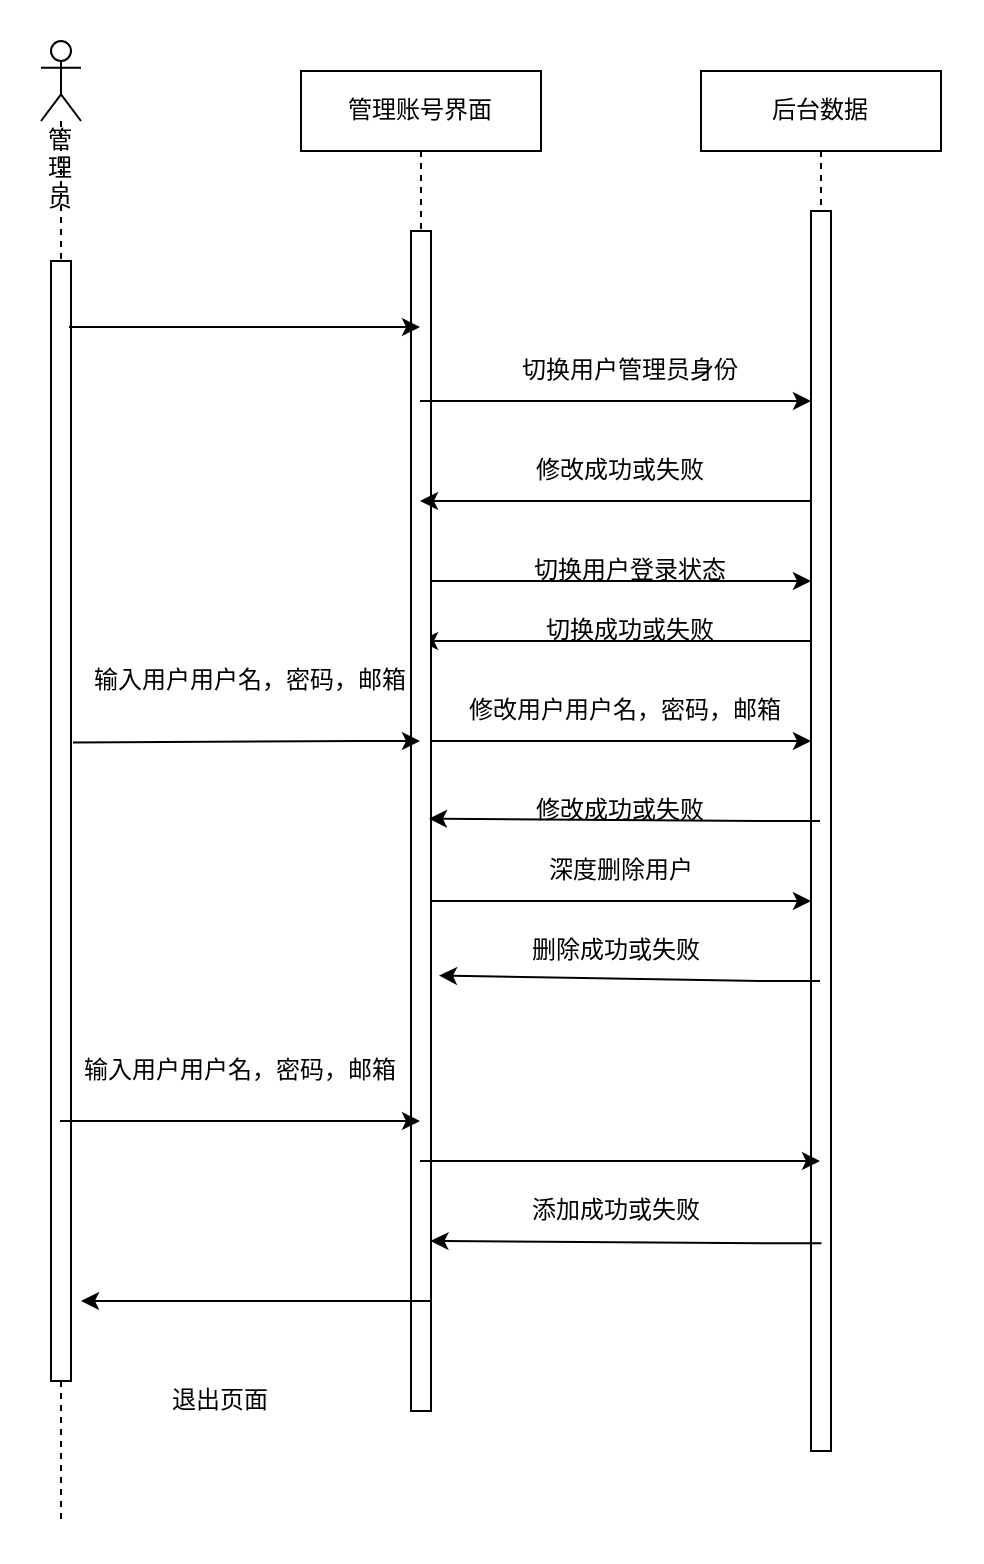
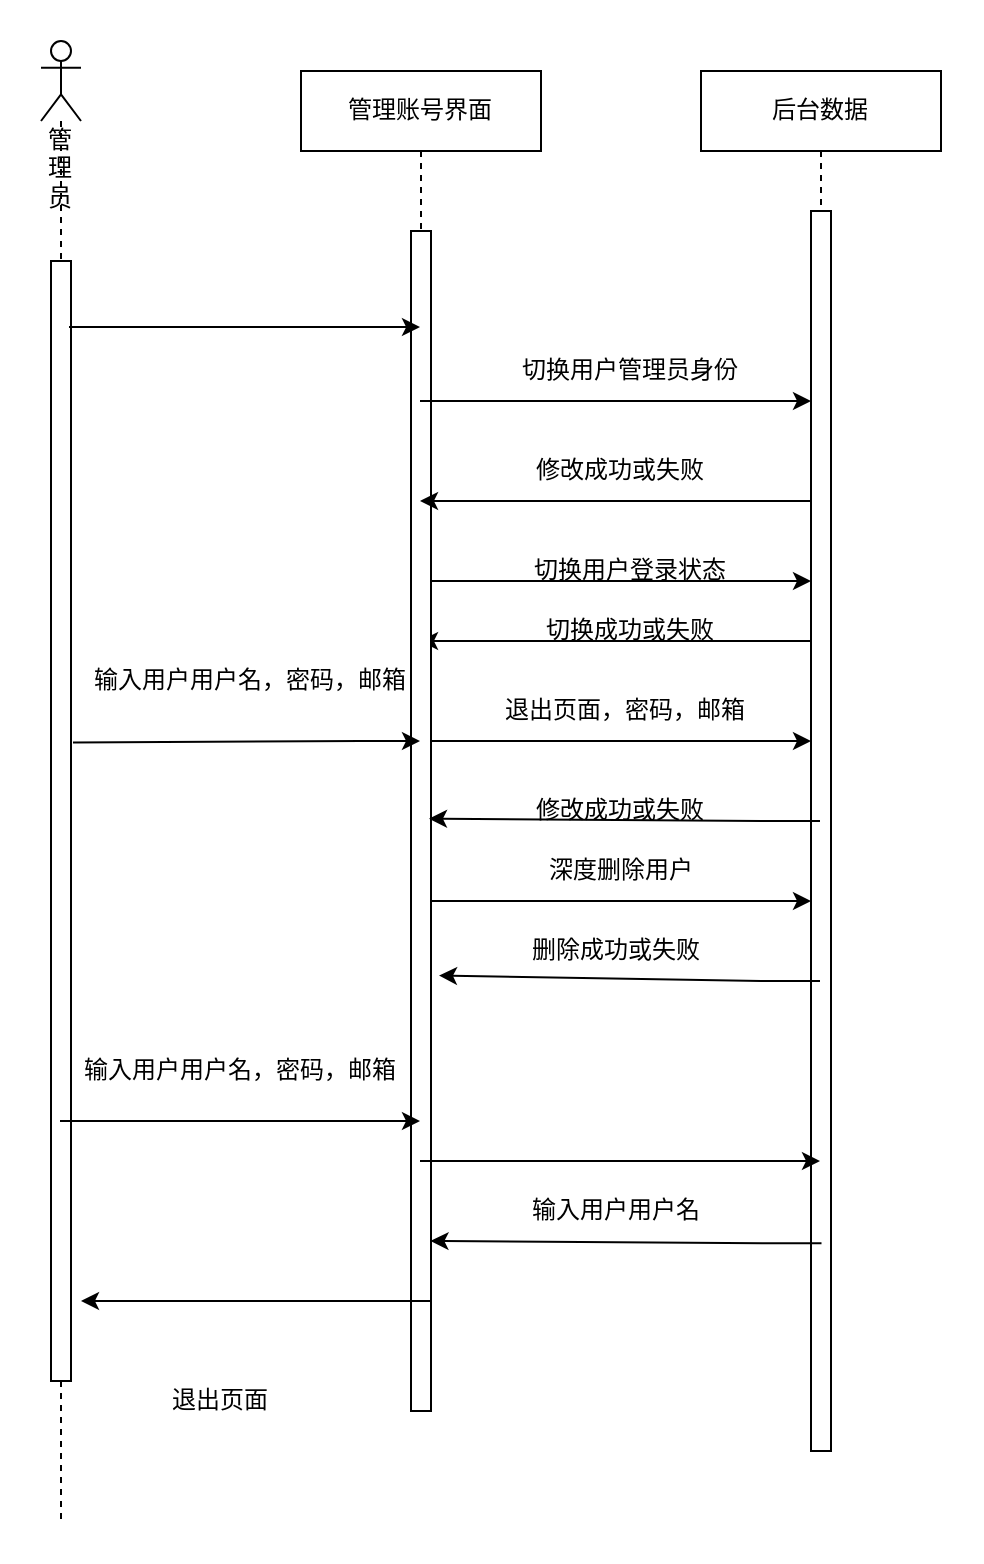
(626, 711) -> (626, 711)
(617, 1211) -> (617, 1211)
